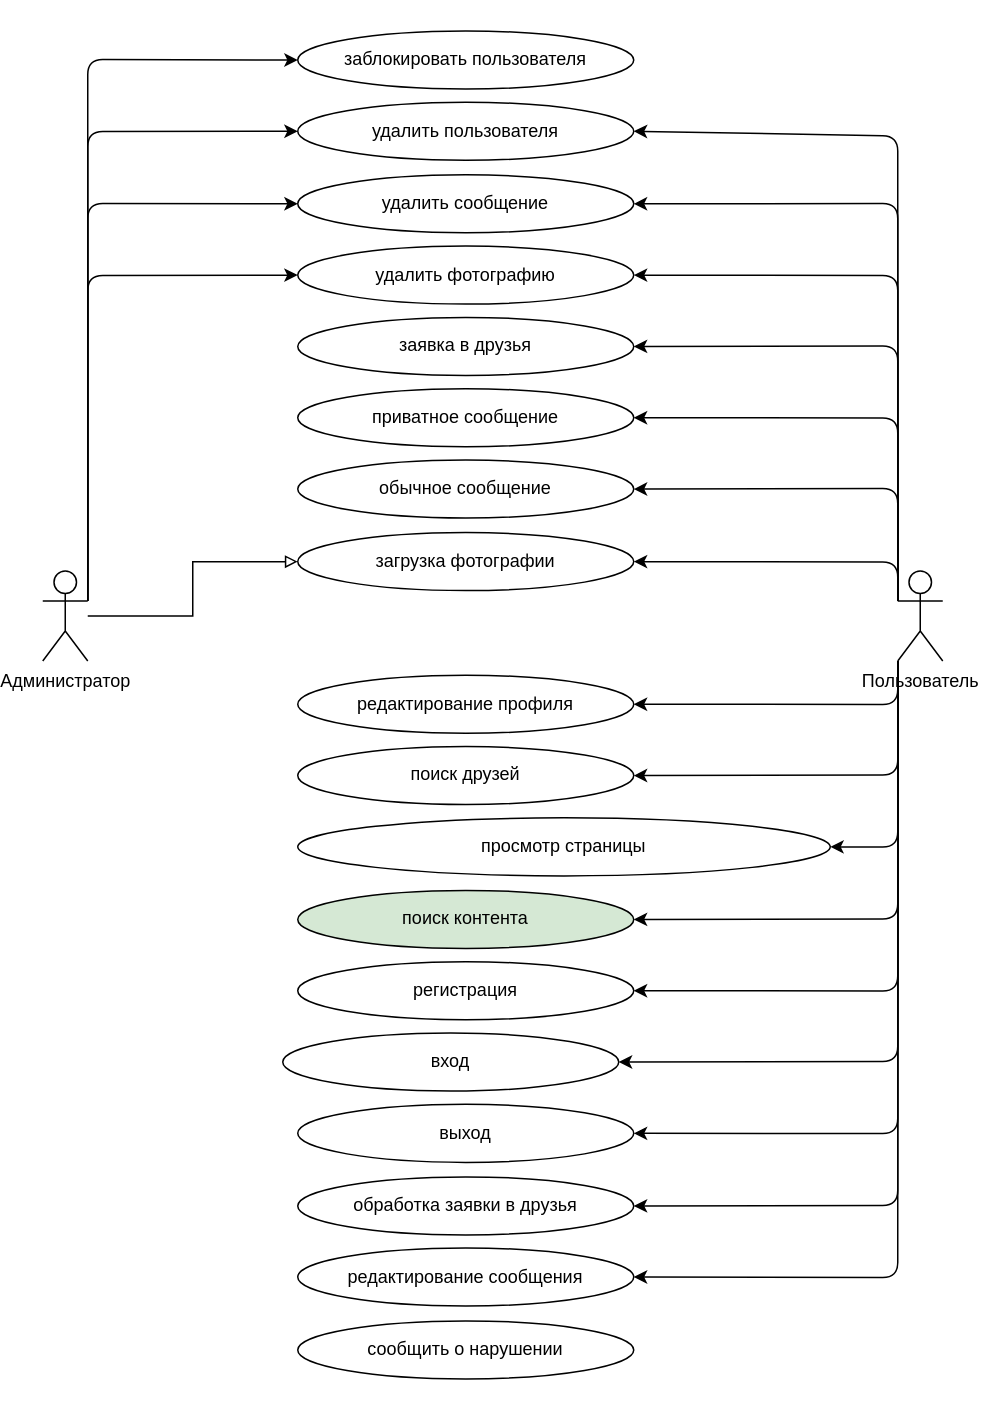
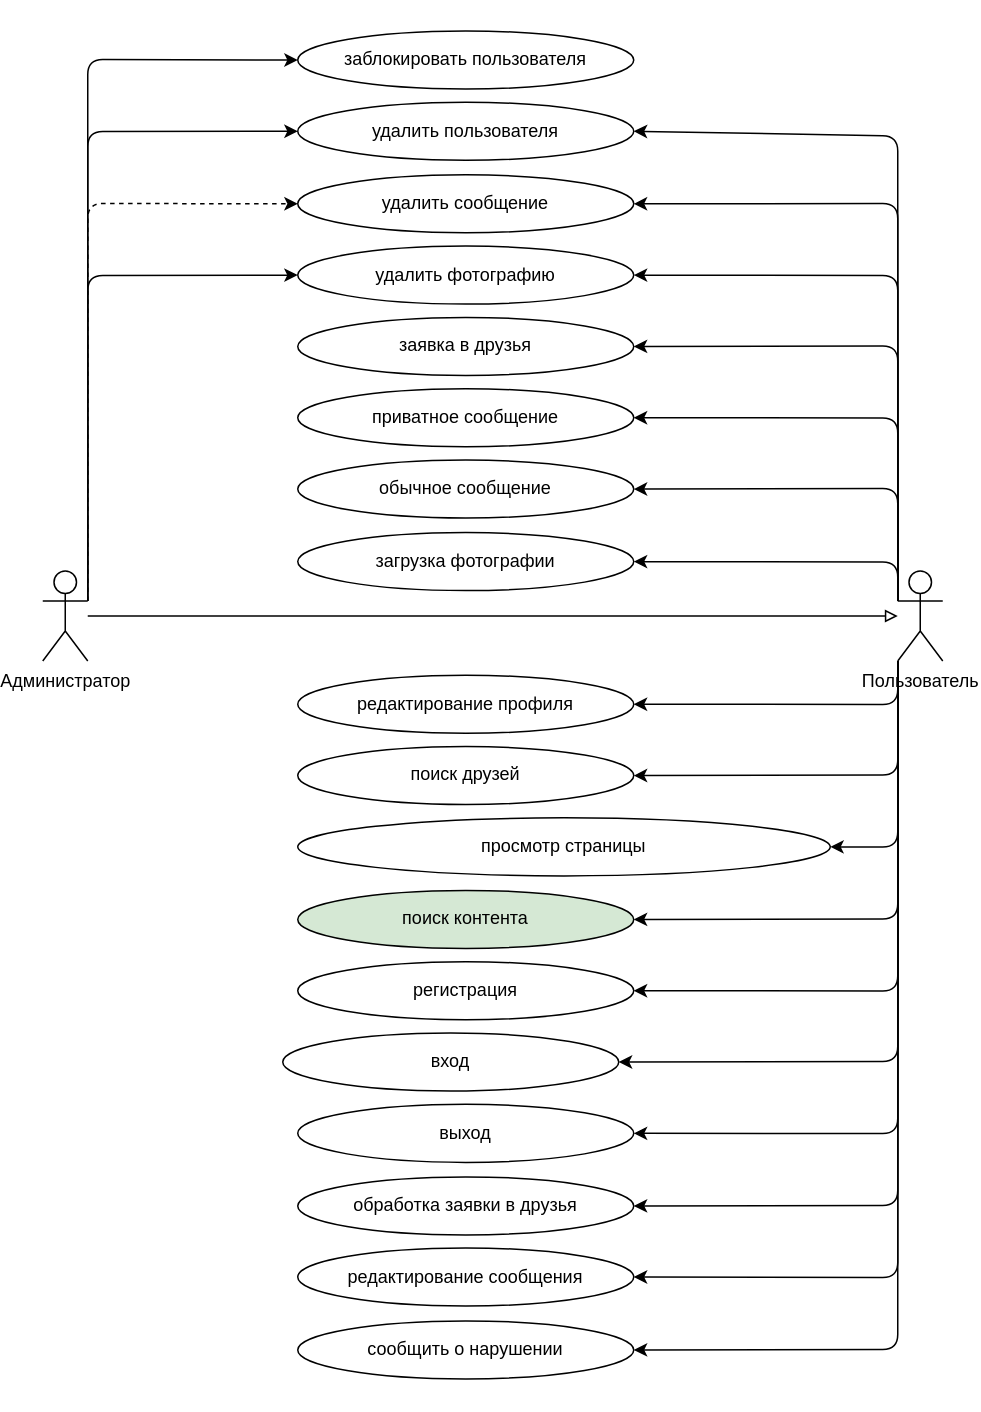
(188, 203) -> (188, 203)
(210, 561) -> (537, 616)
none -> (806, 1349)
